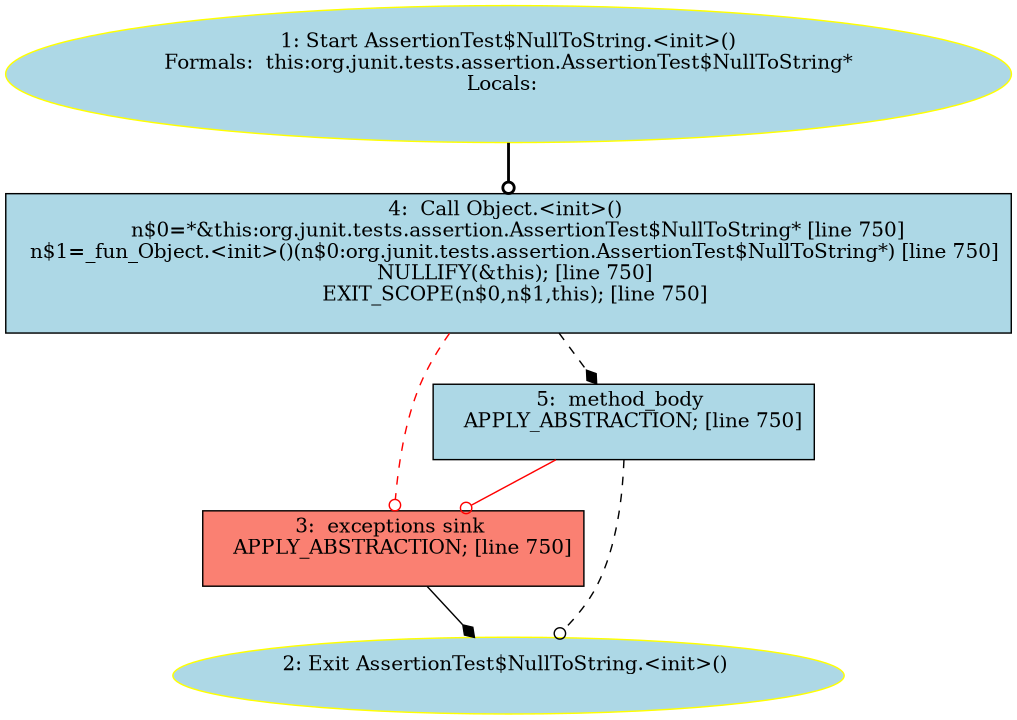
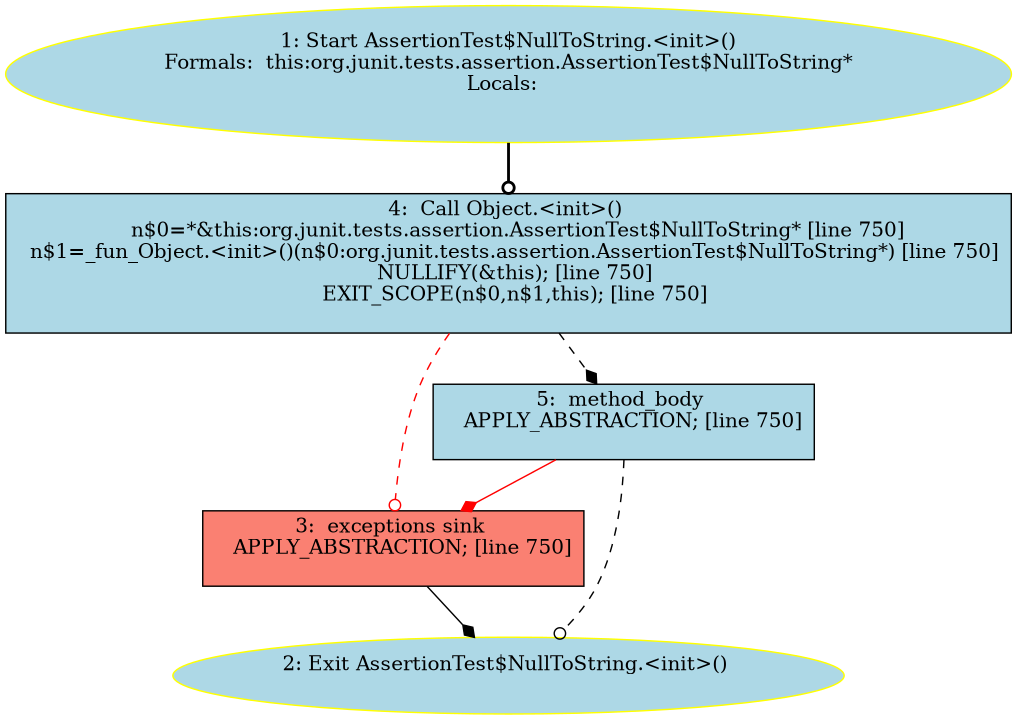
(514, 482) -> (514, 482)
